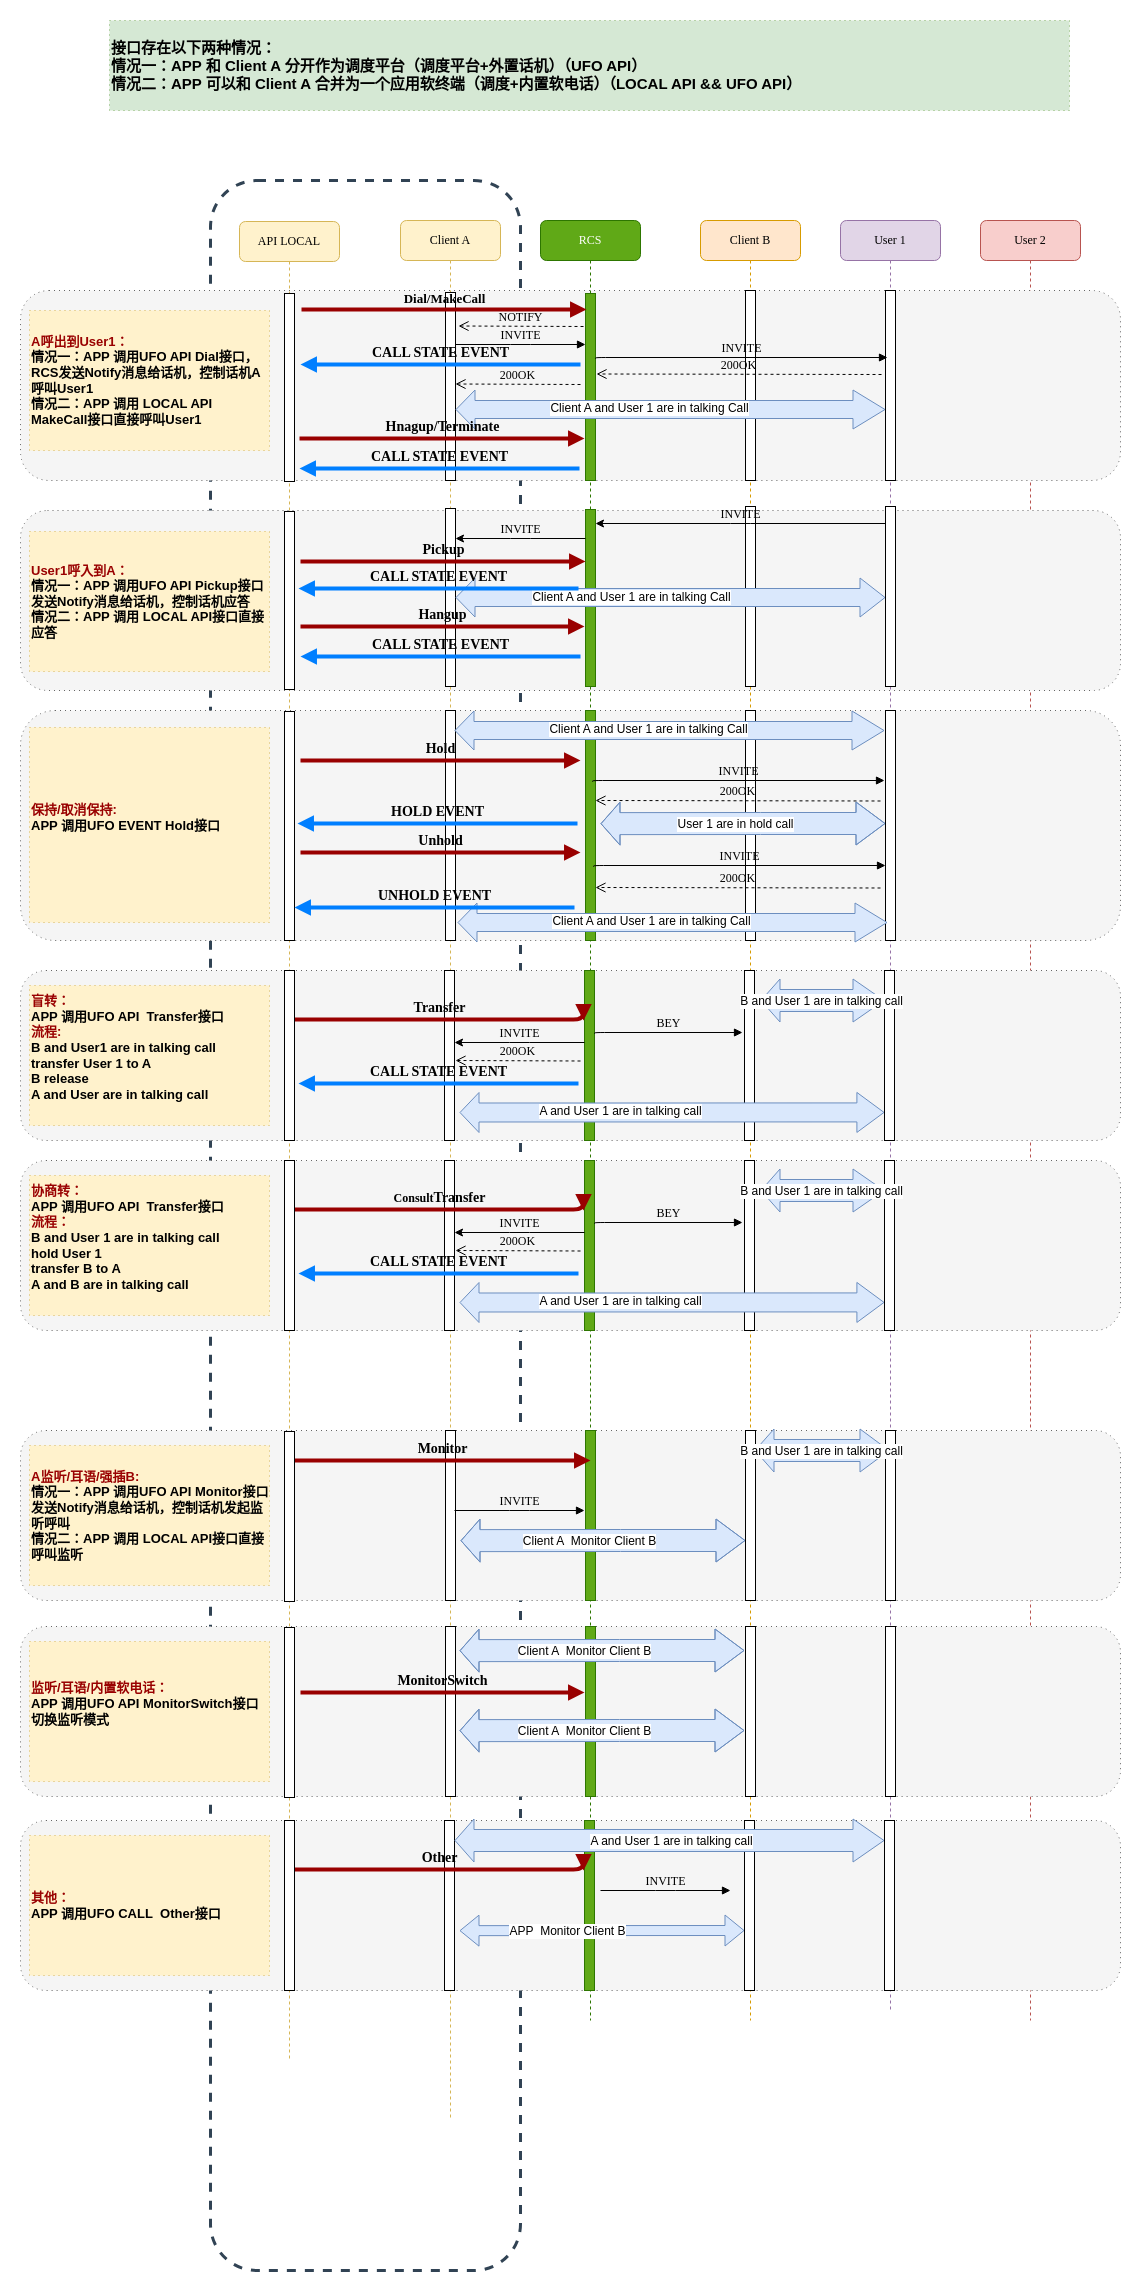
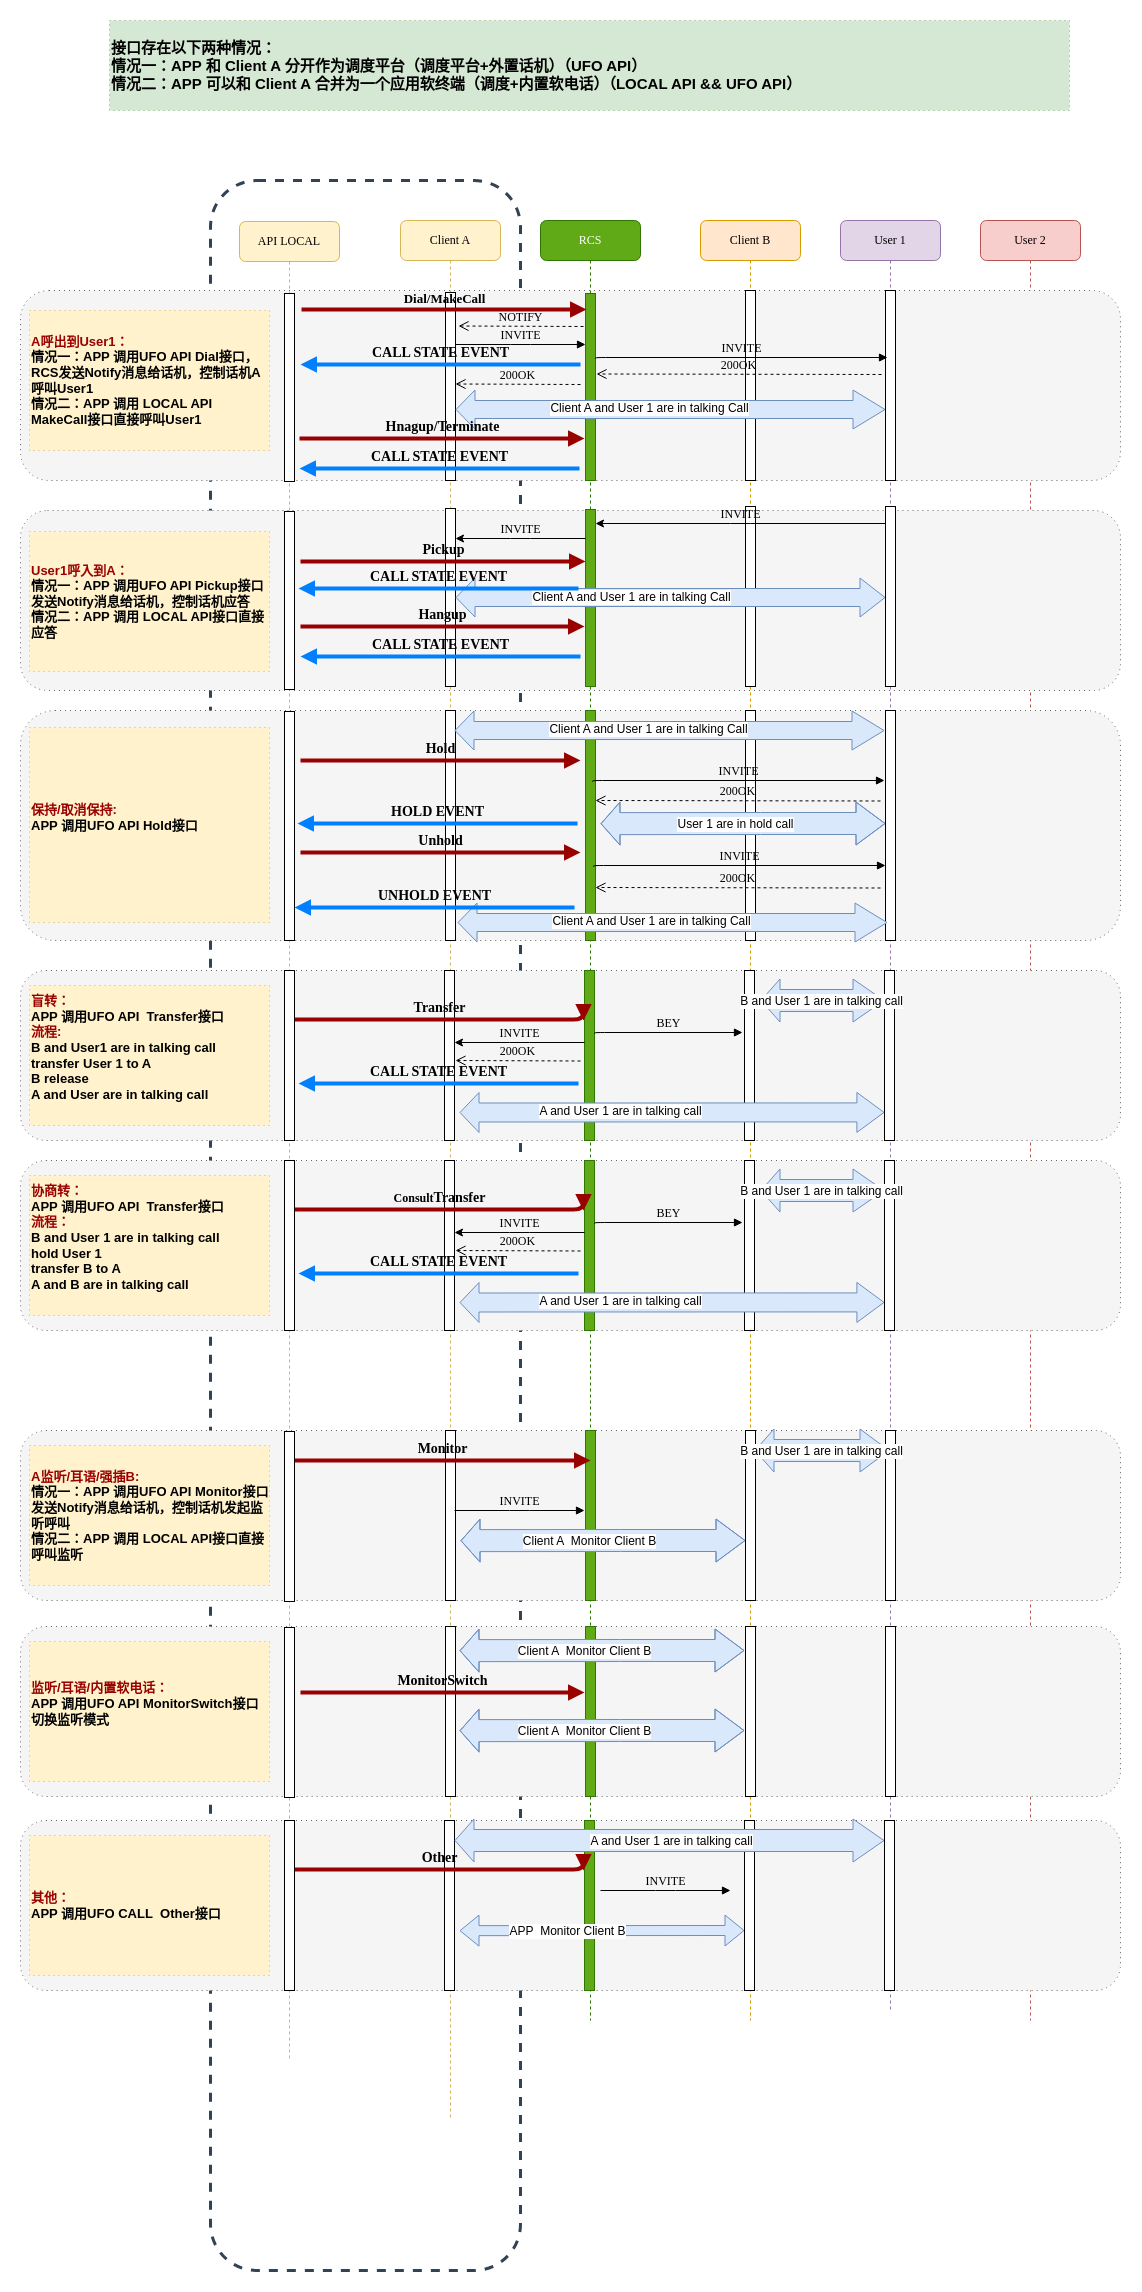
(116, 826) -> (109, 826)
